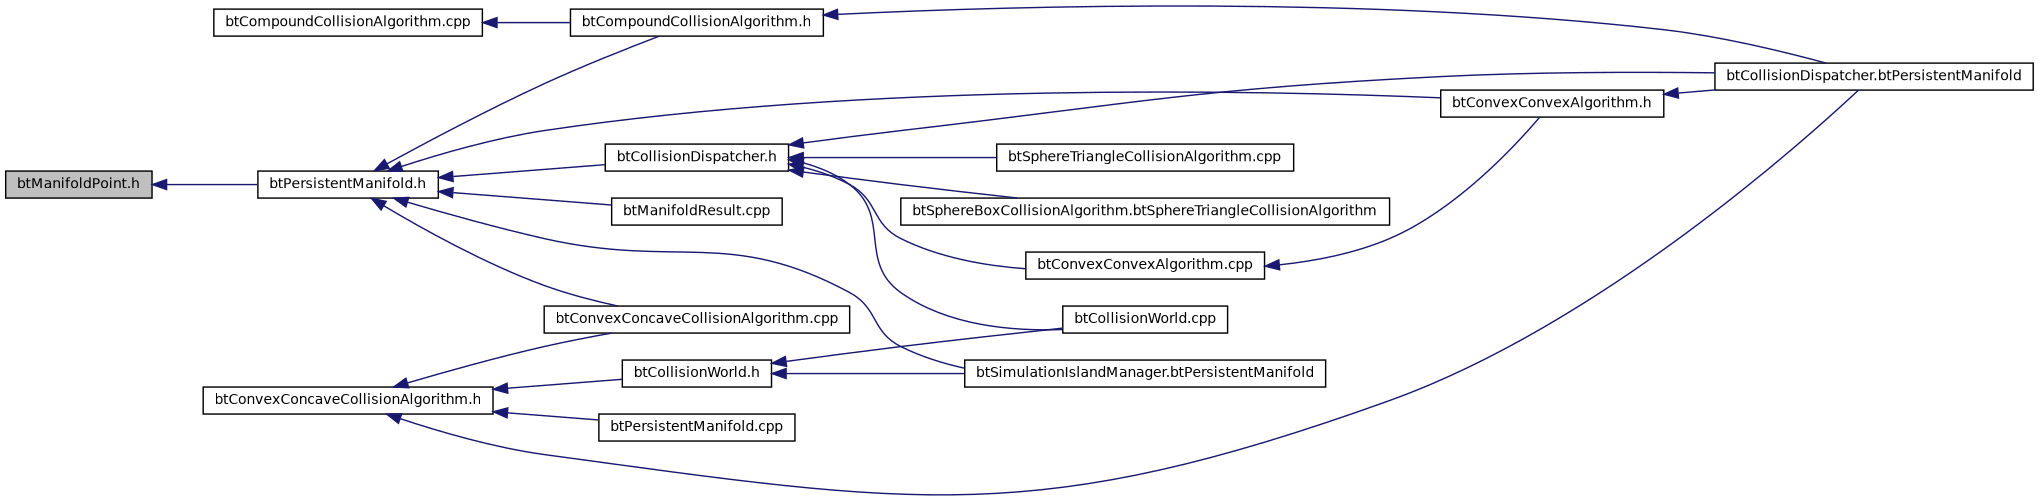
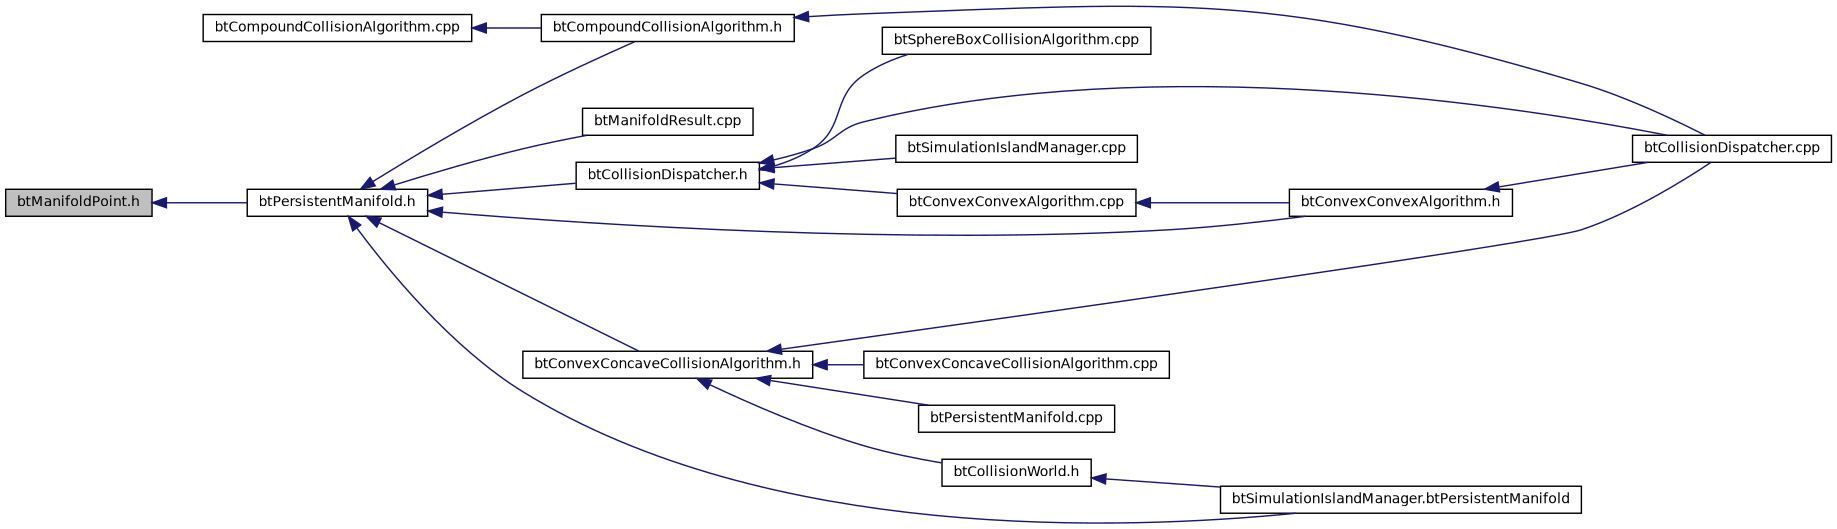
(1874, 77) -> (1732, 149)
(1145, 158) -> (1017, 149)
(1145, 212) -> (1017, 41)
(497, 266) -> (509, 287)
(1145, 320) -> none
